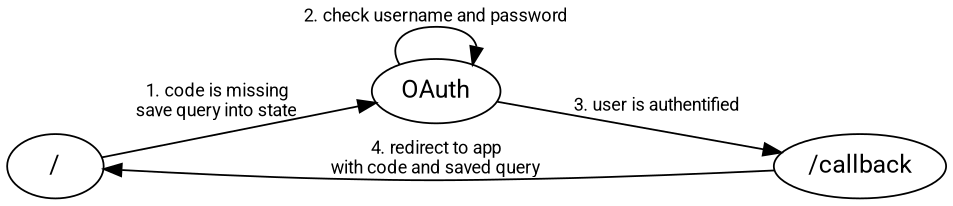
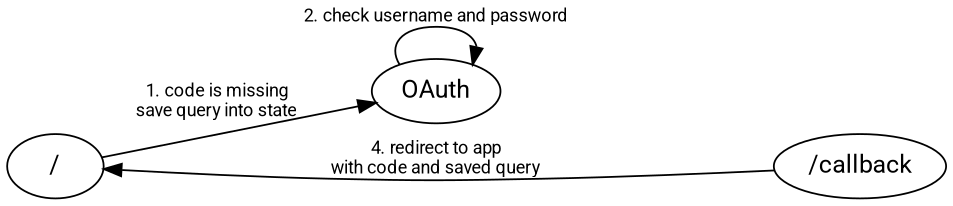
(630, 126) -> none
